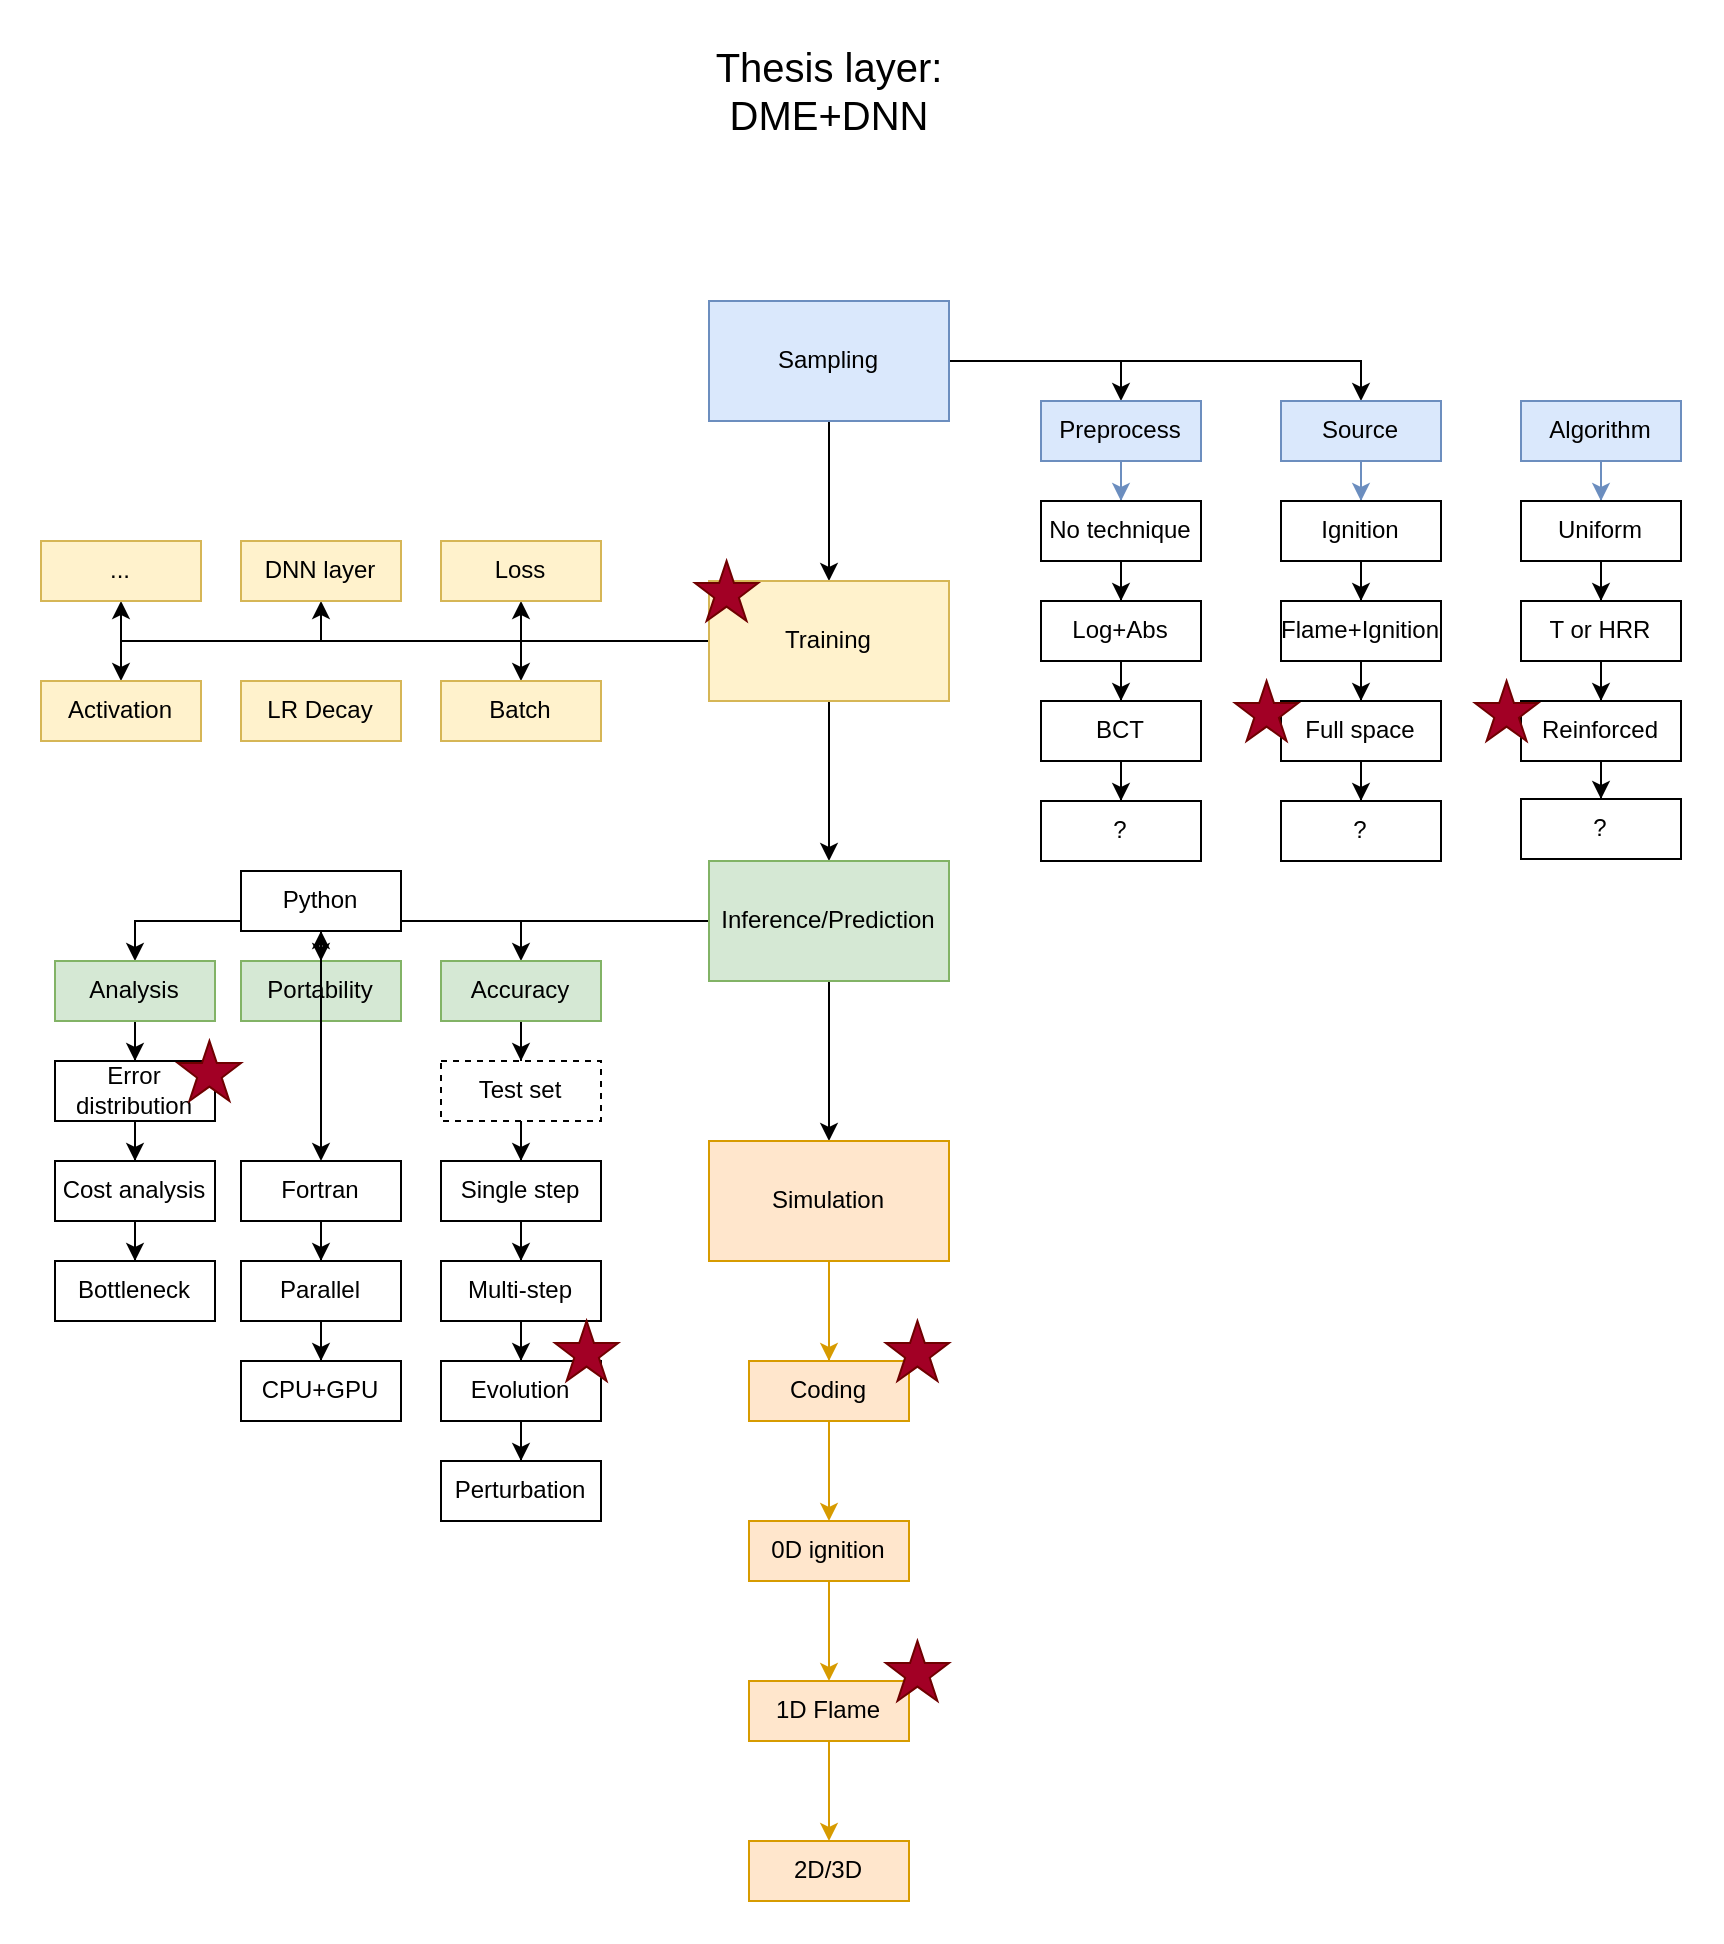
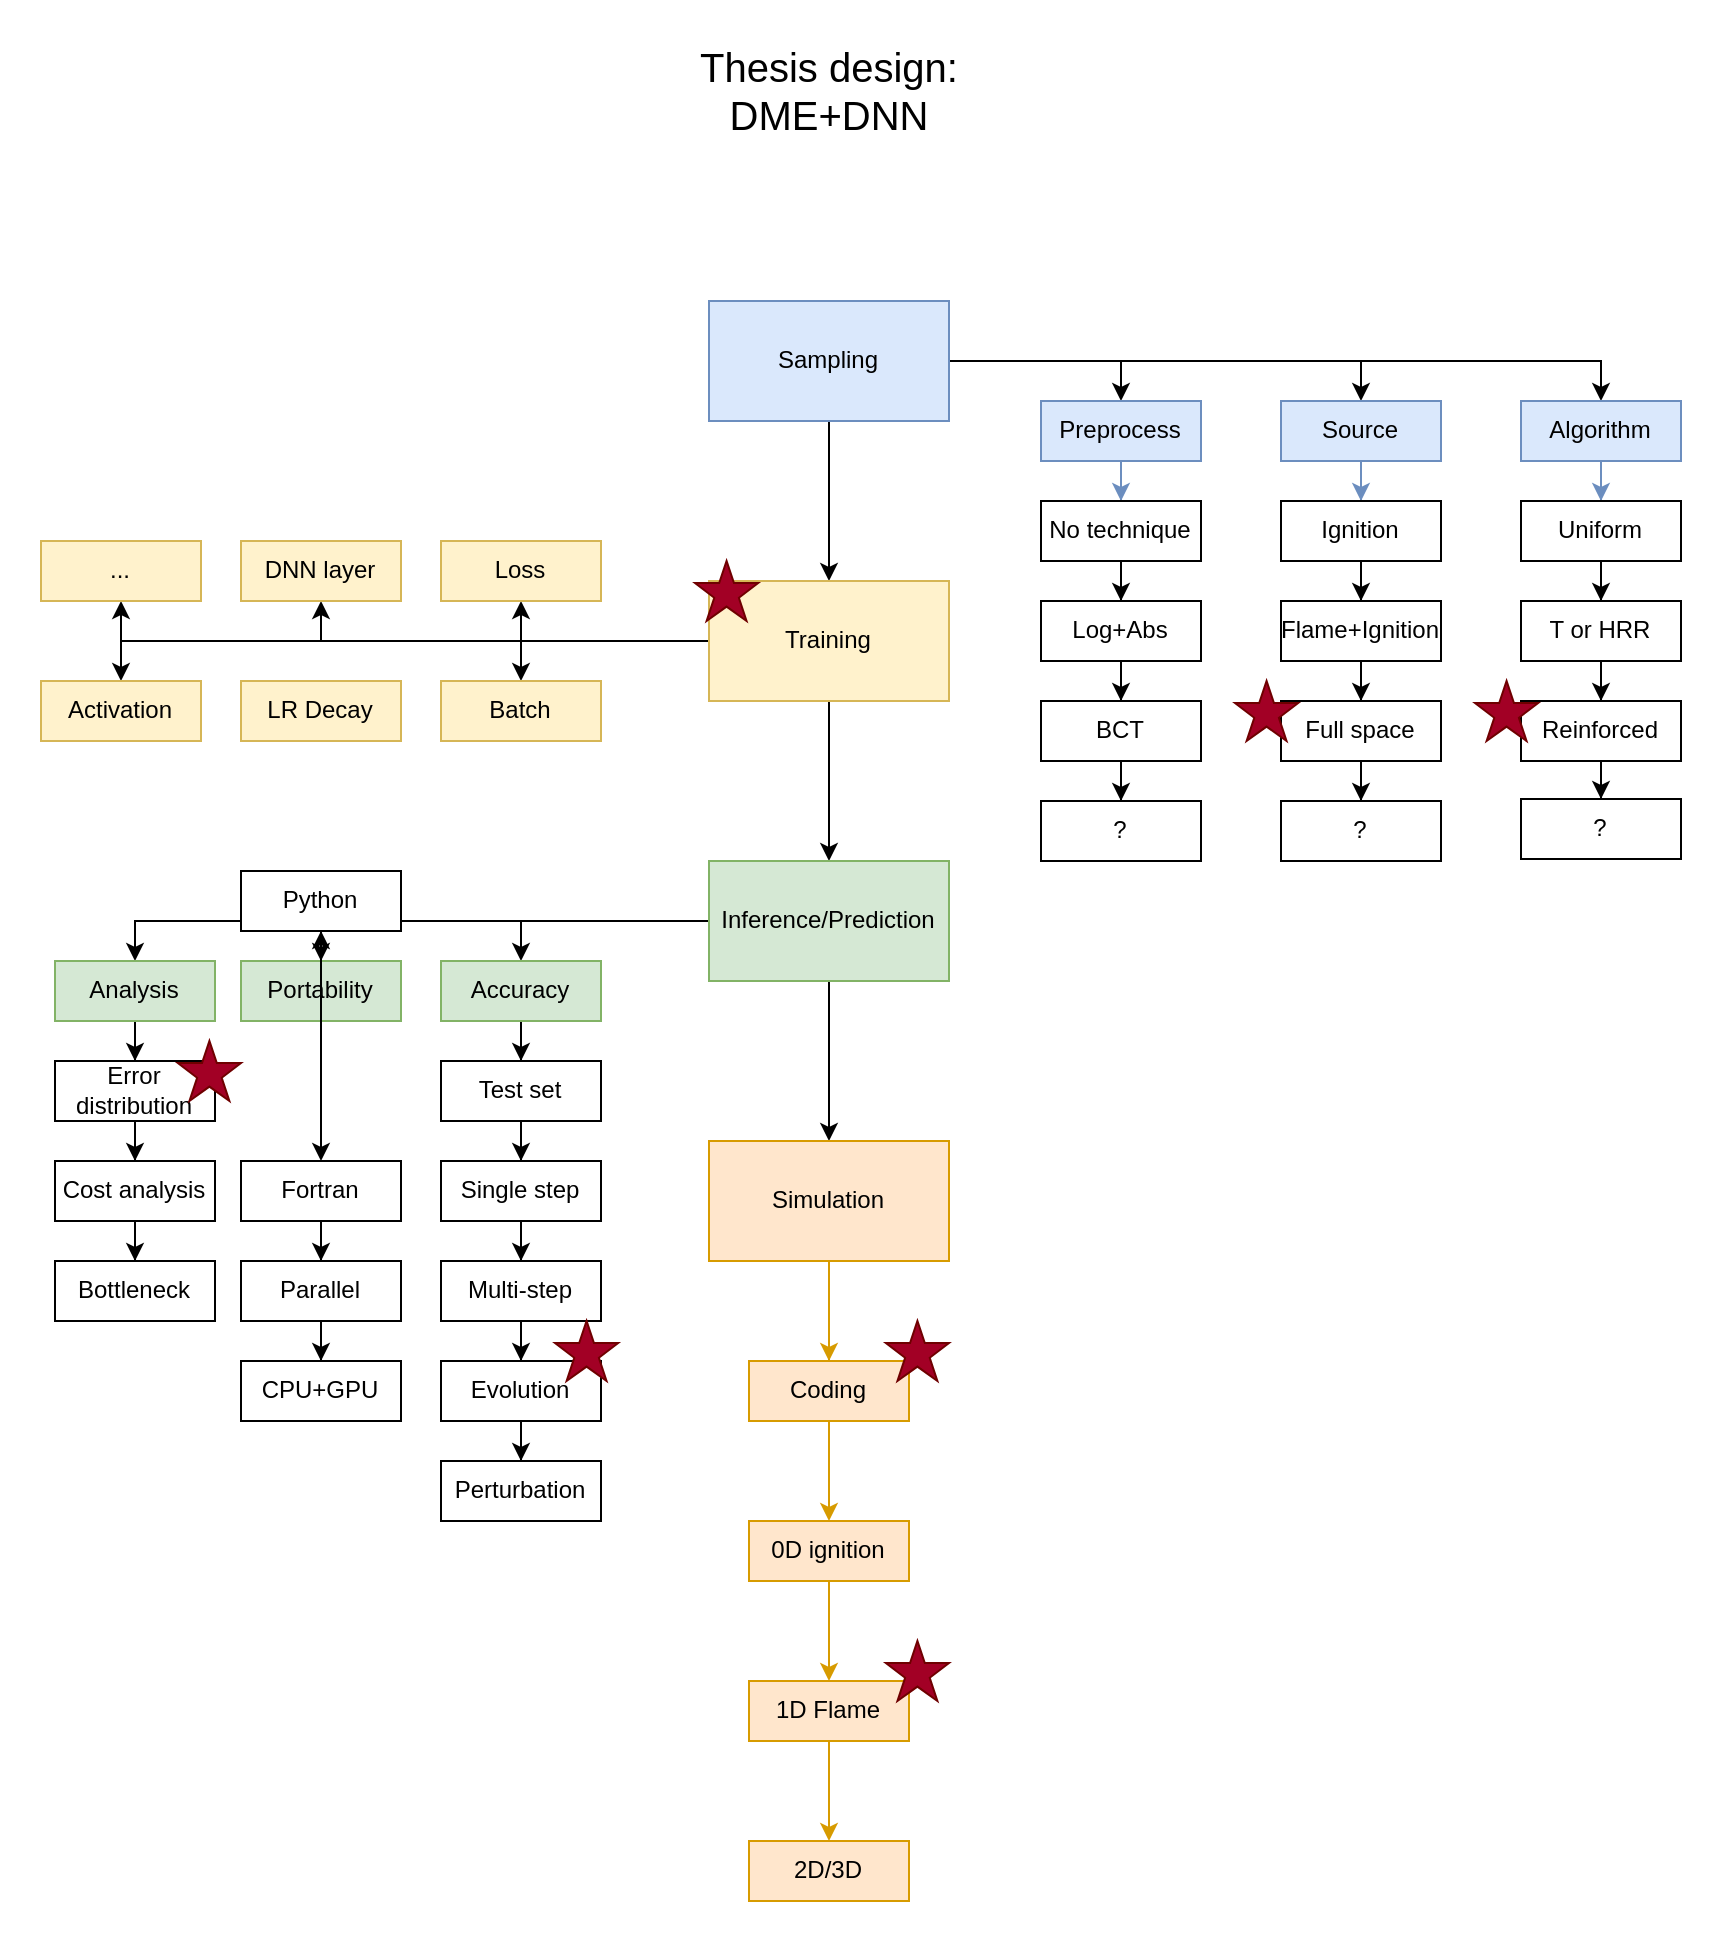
(830, 91) -> (830, 91)
none -> (1496, 361)
(521, 1091) -> (521, 1091)
